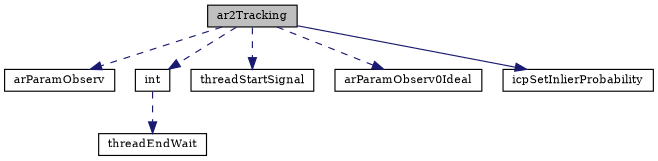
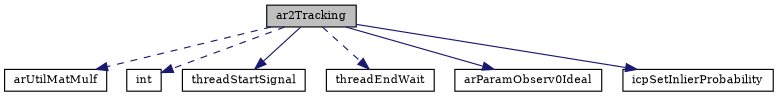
(252, 42) -> (282, 44)
(325, 46) -> (414, 47)
(60, 80) -> (56, 80)
(153, 107) -> (341, 44)
